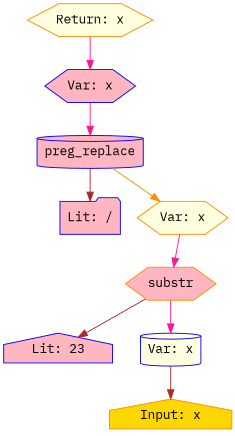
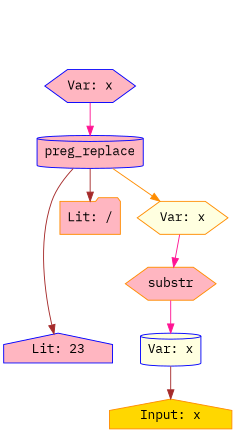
(90, 20) -> none
(90, 218) -> (90, 218)
(116, 316) -> (44, 243)
